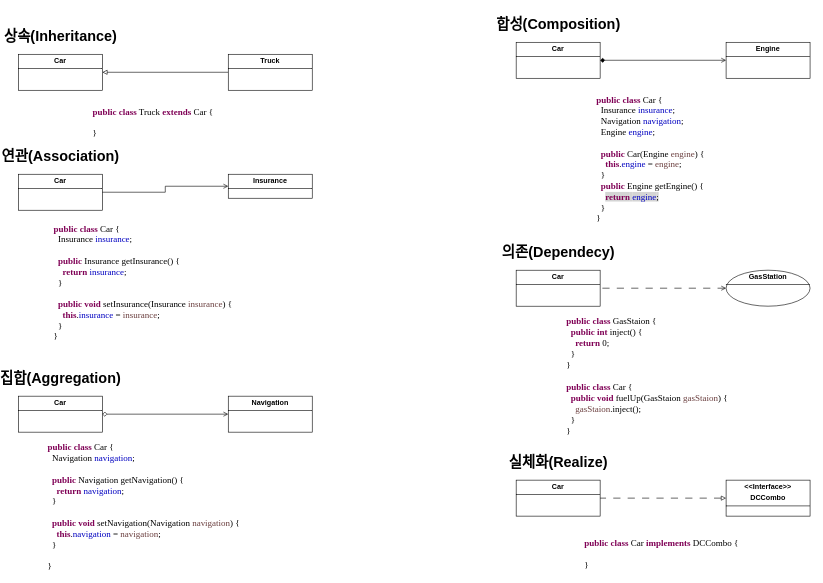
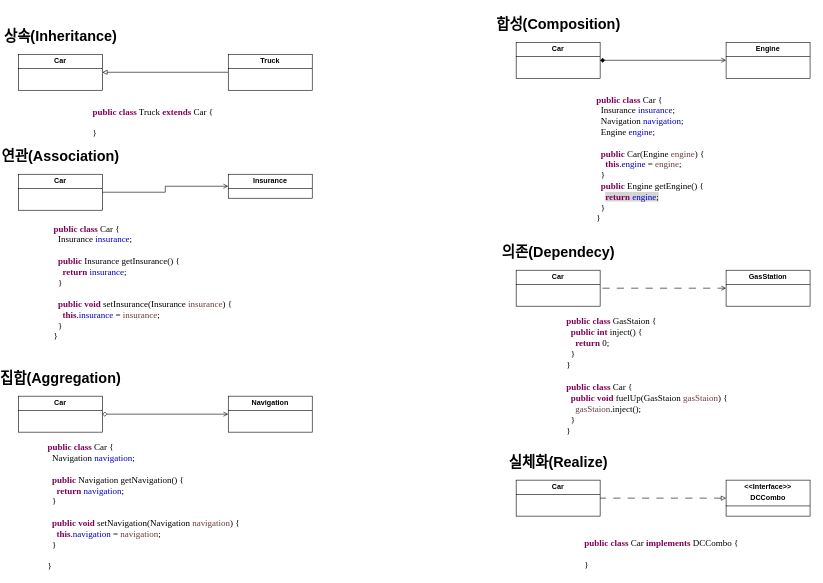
(768, 288) -> (768, 288)
